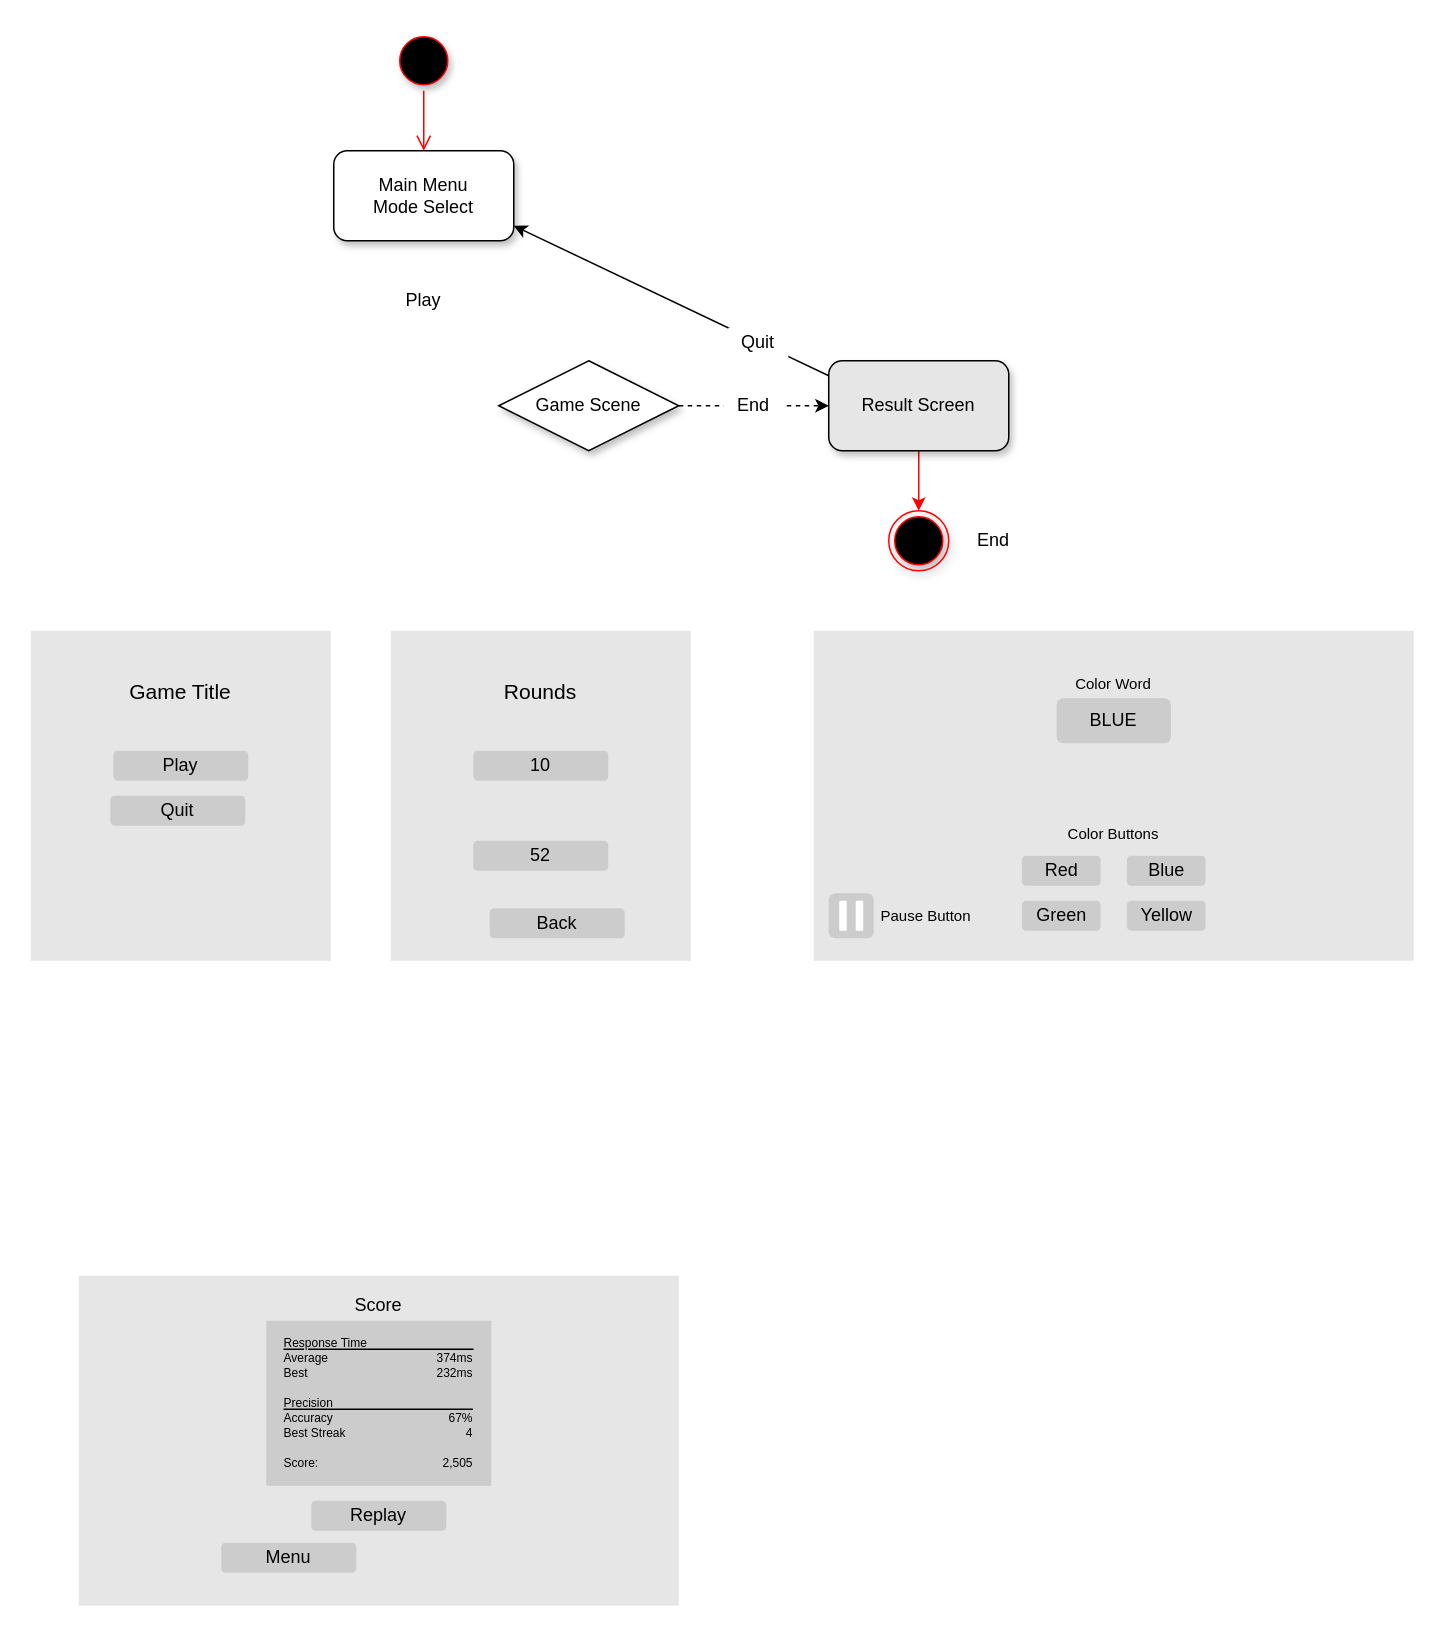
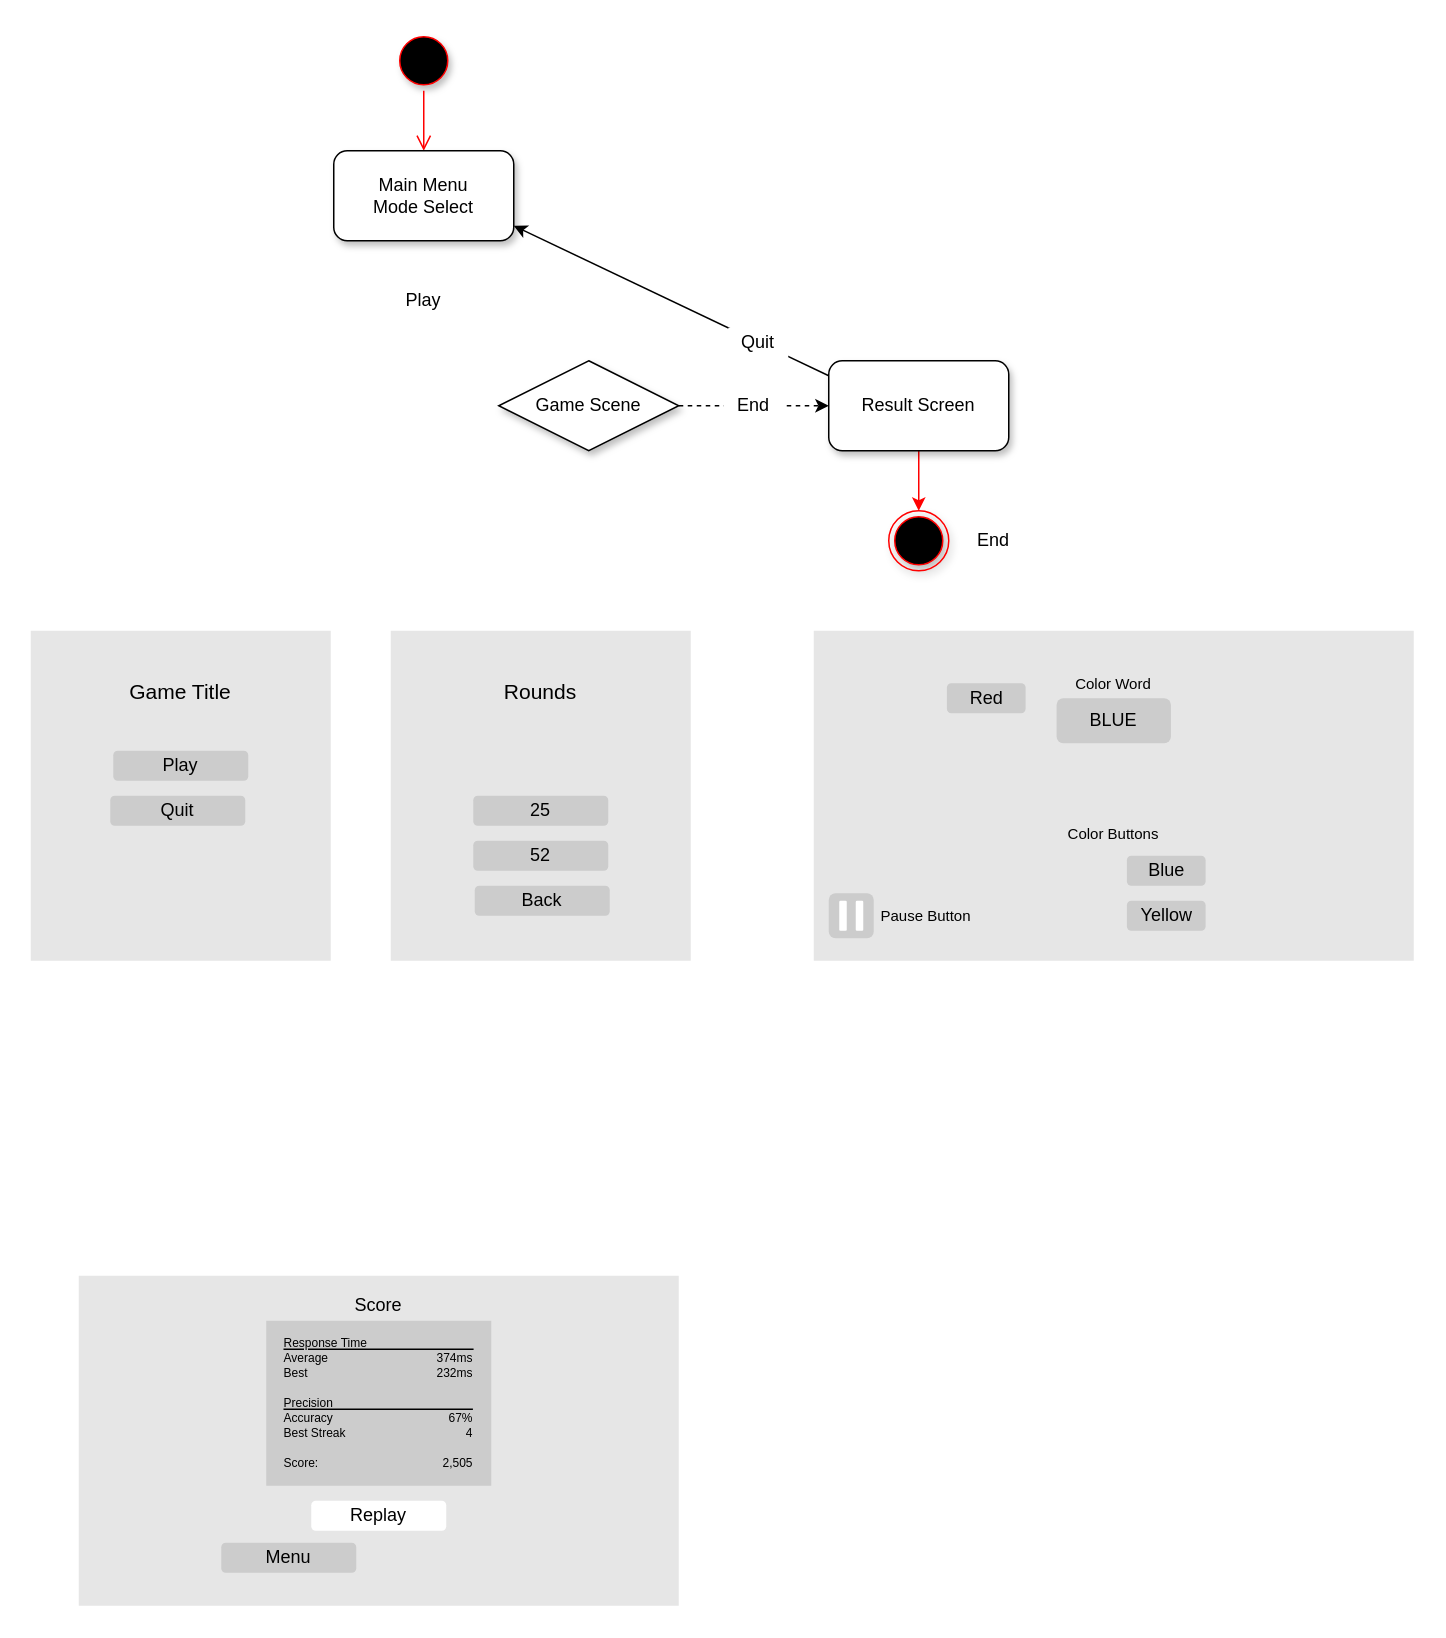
(919, 406) -> (919, 406)
(541, 766) -> none
none -> (541, 811)
(1061, 871) -> (986, 698)
(1061, 916) -> none
(557, 923) -> (542, 901)
(379, 1516) -> (379, 1516)
